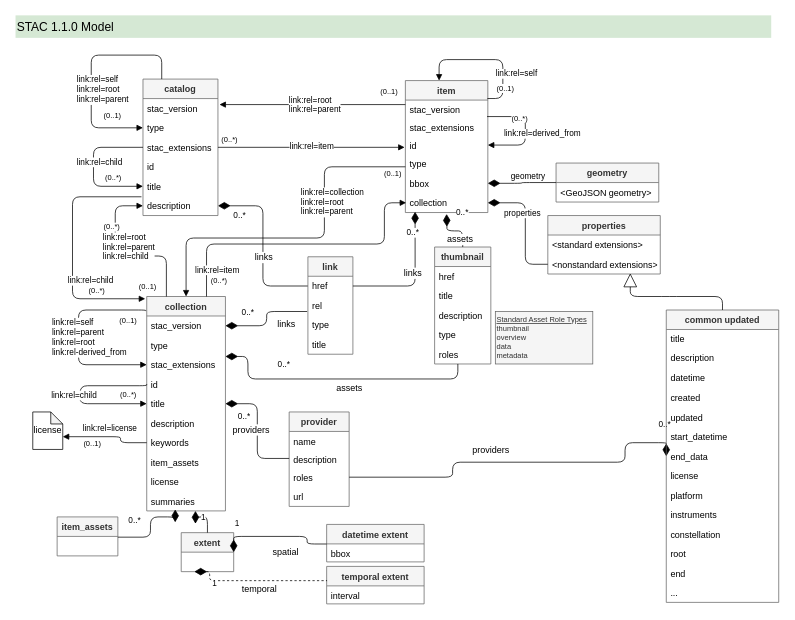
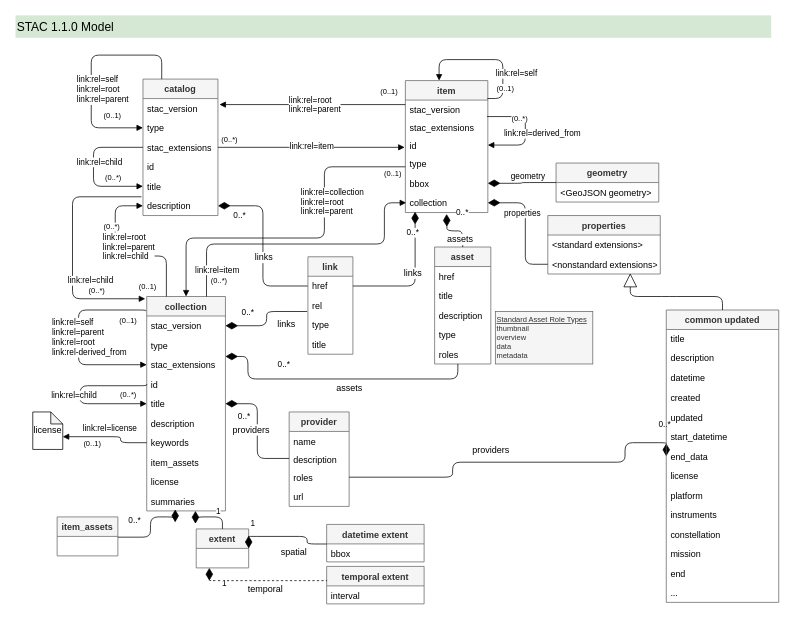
(462, 257) -> (462, 257)
(207, 552) -> (222, 549)
(681, 554) -> (686, 554)
